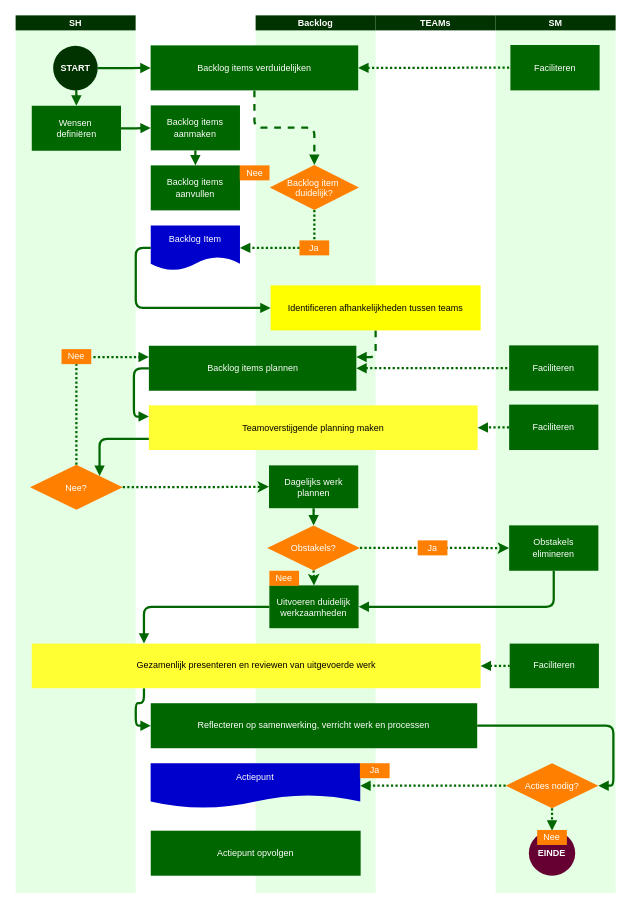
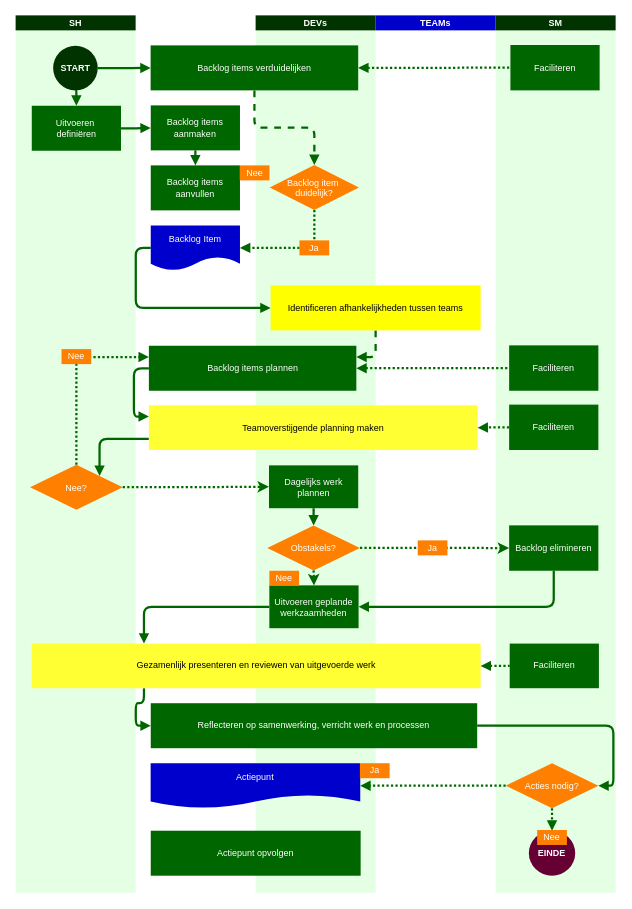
(315, 23) -> (315, 23)
(435, 23) -> (435, 23)
(77, 129) -> (77, 129)
(554, 548) -> (554, 548)
(314, 607) -> (314, 607)
